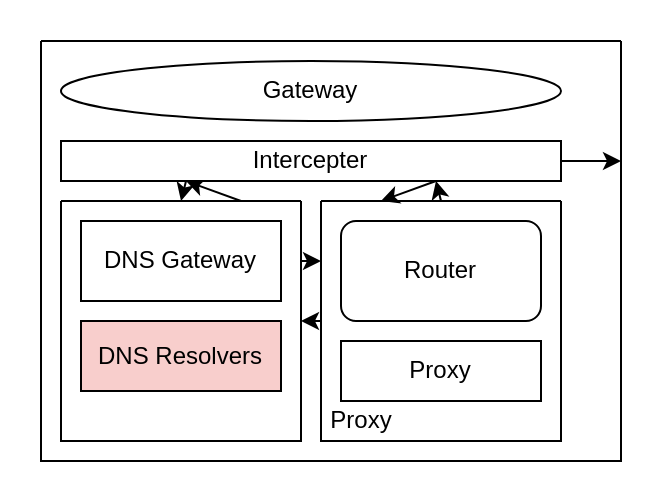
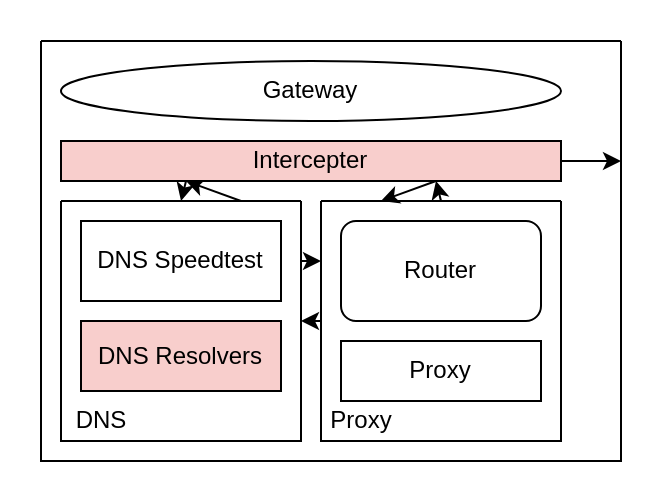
(311, 161) -> (311, 161)
(181, 261) -> (181, 261)
none -> (101, 421)
